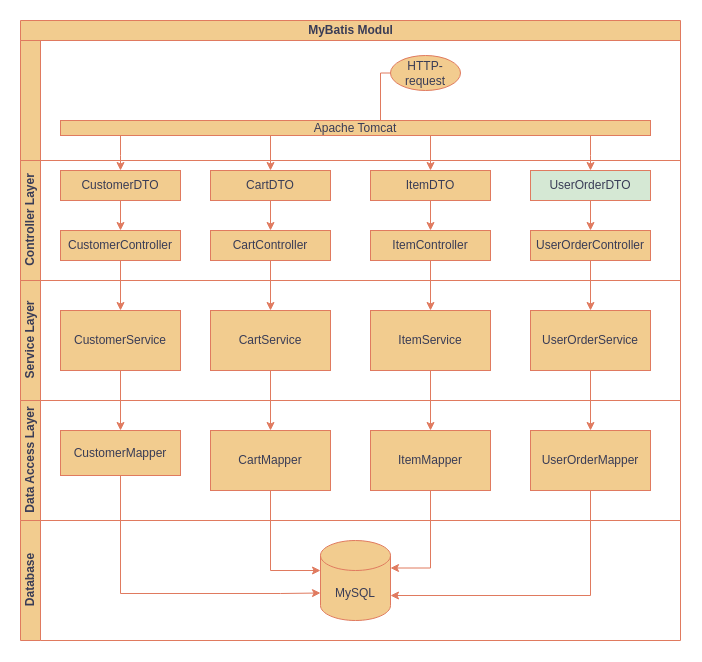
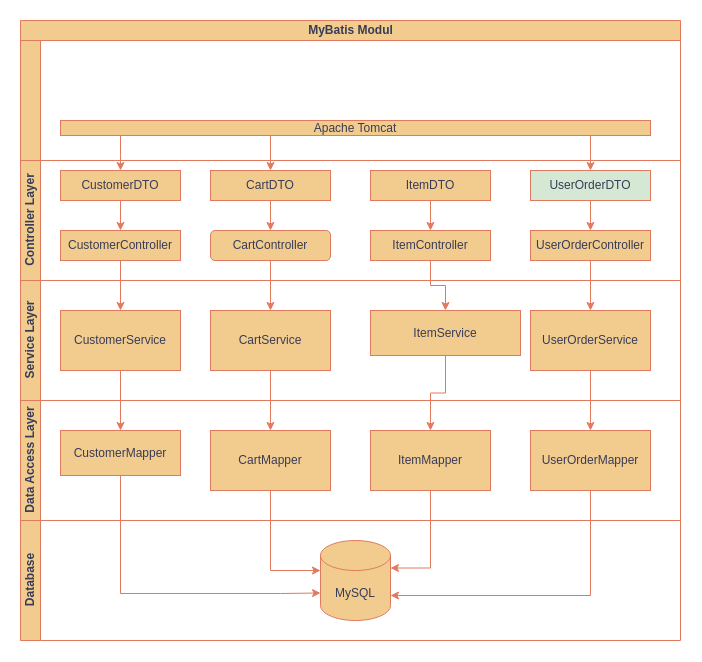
(426, 73) -> none
(381, 92) -> none
(271, 246) -> (271, 246)
(431, 341) -> (446, 333)
